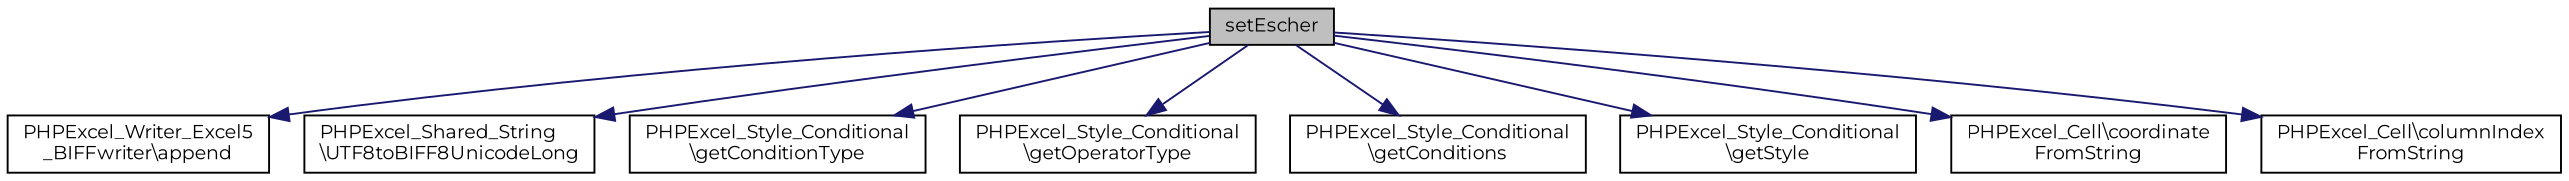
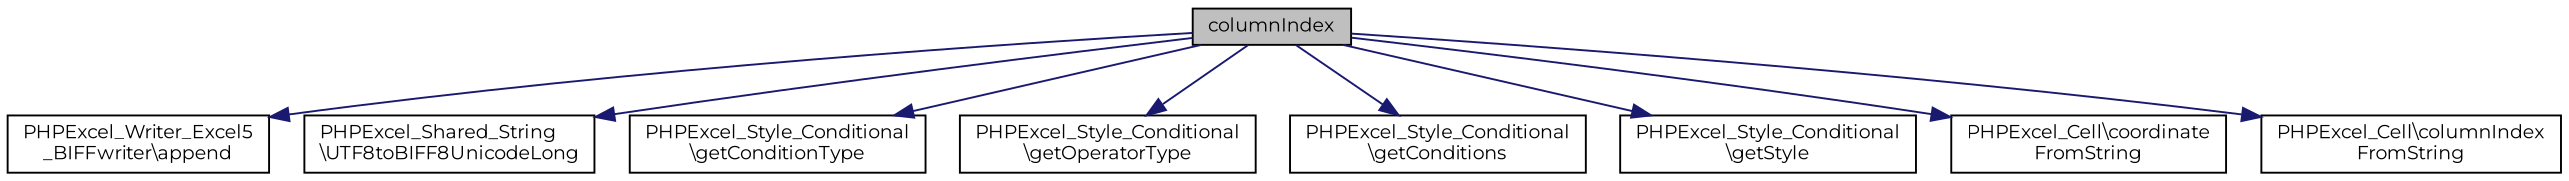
(1272, 27) -> (1272, 27)
